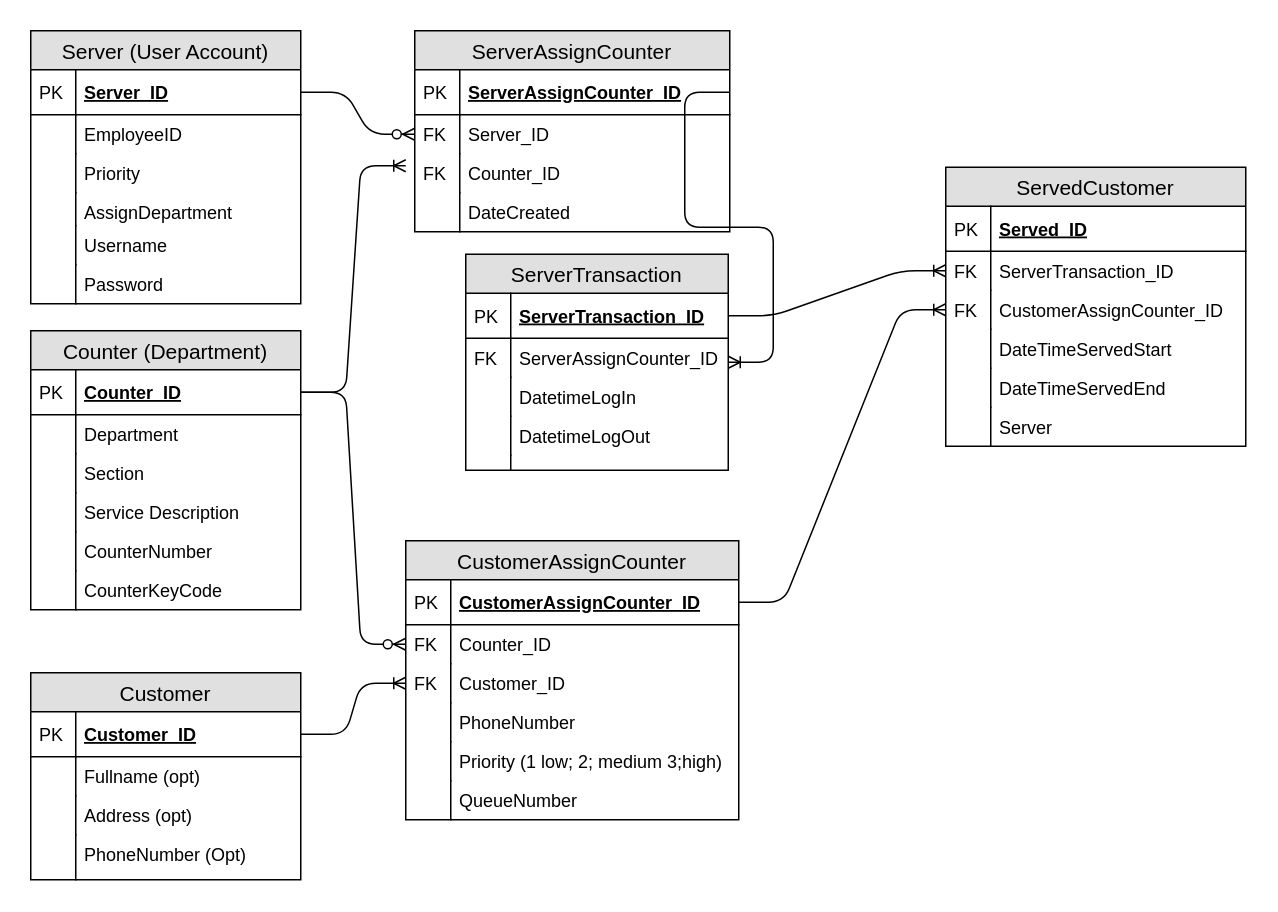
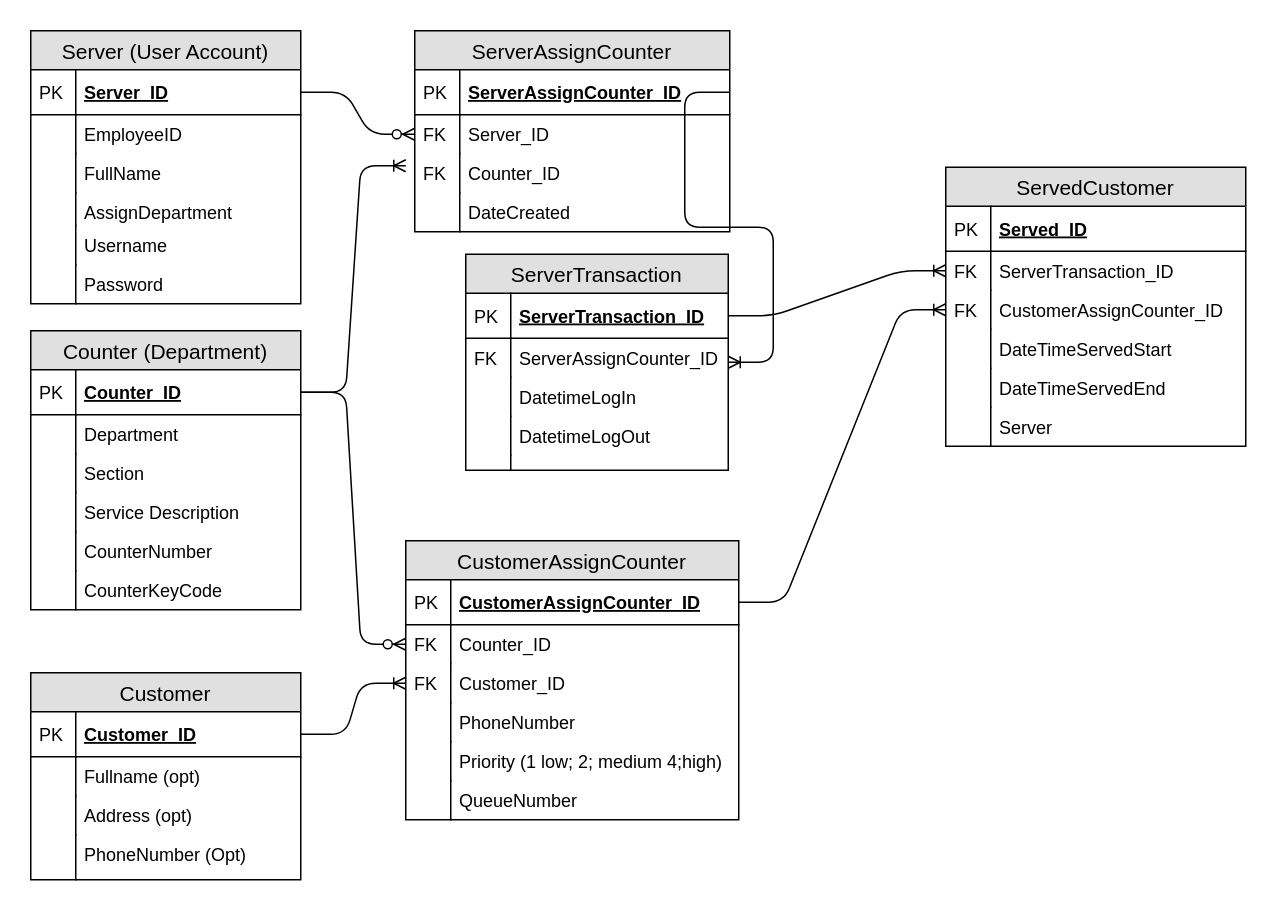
(120, 174) -> (120, 174)
(600, 762) -> (600, 762)
